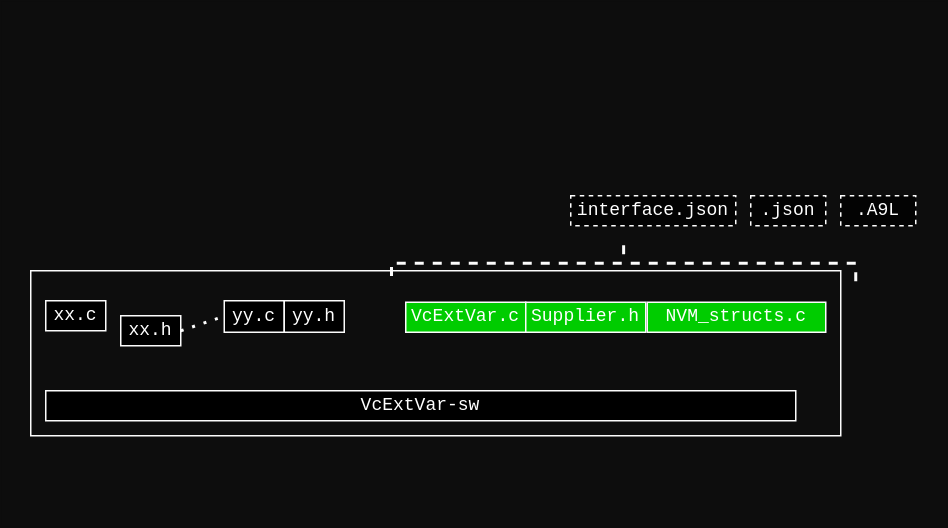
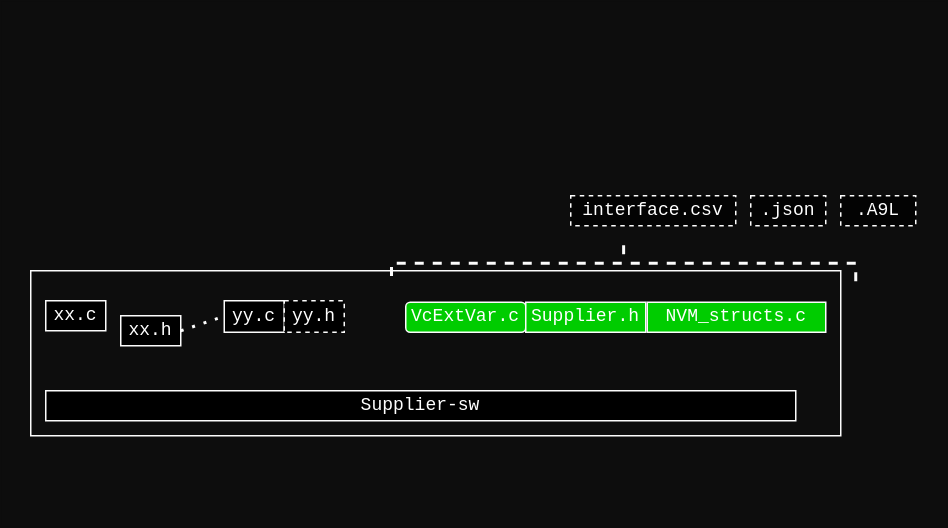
(653, 211) -> (653, 211)
(314, 317) -> (314, 317)
(466, 317) -> (466, 317)
(421, 406) -> (421, 406)
